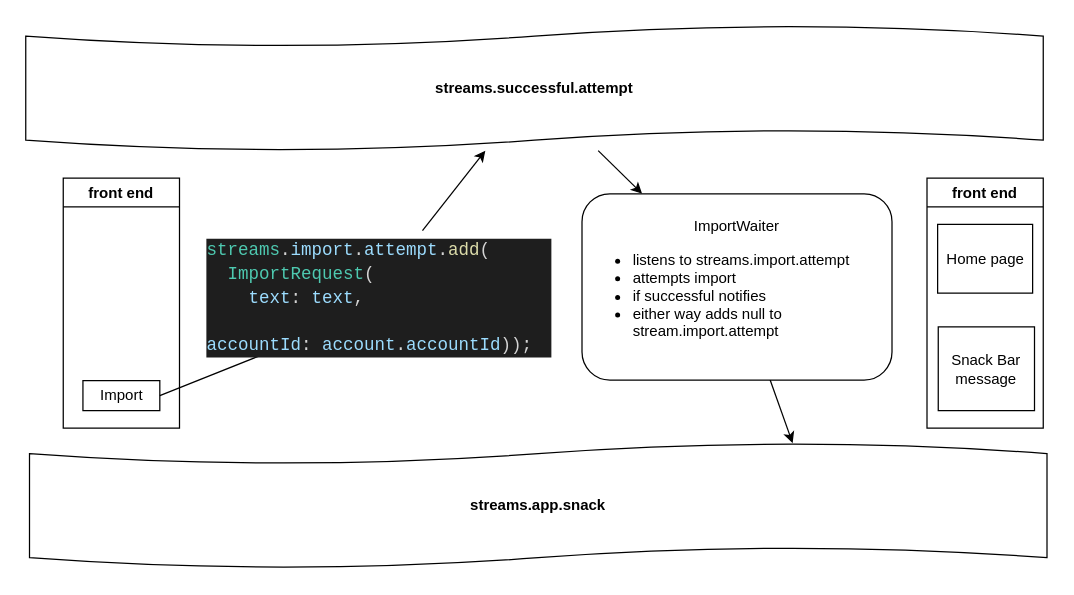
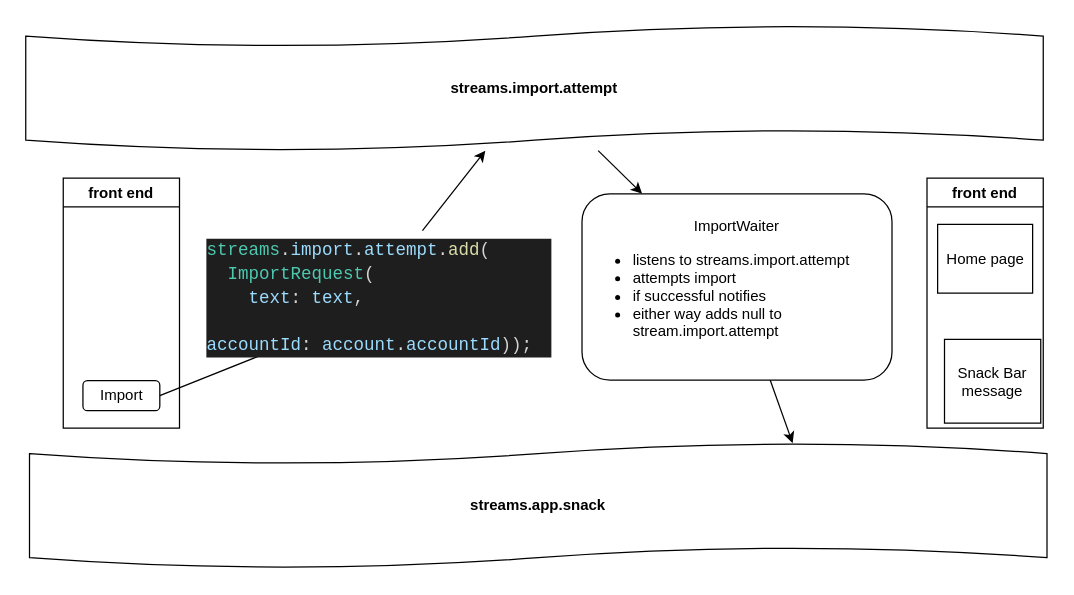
(534, 88) -> (534, 88)
(986, 369) -> (993, 381)
(121, 396) -> (121, 396)
